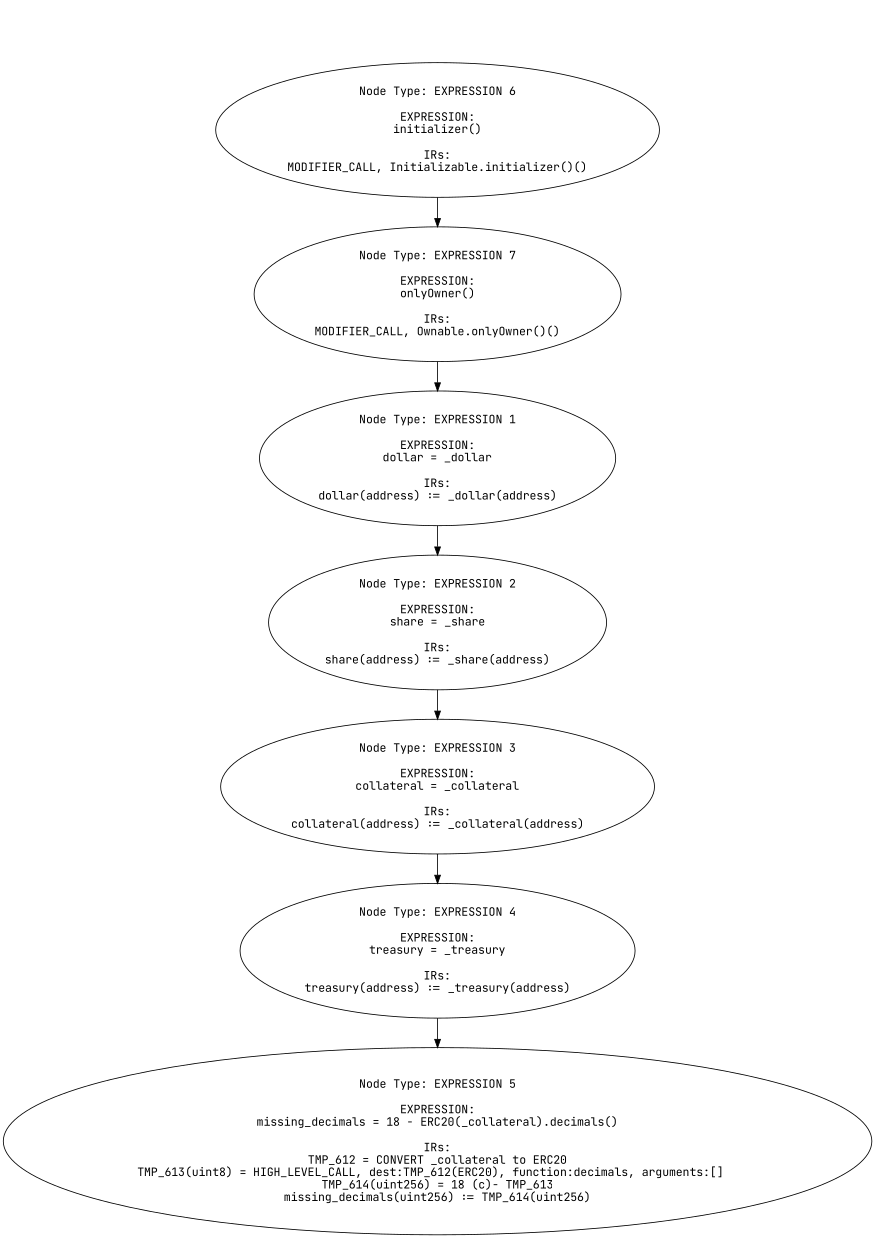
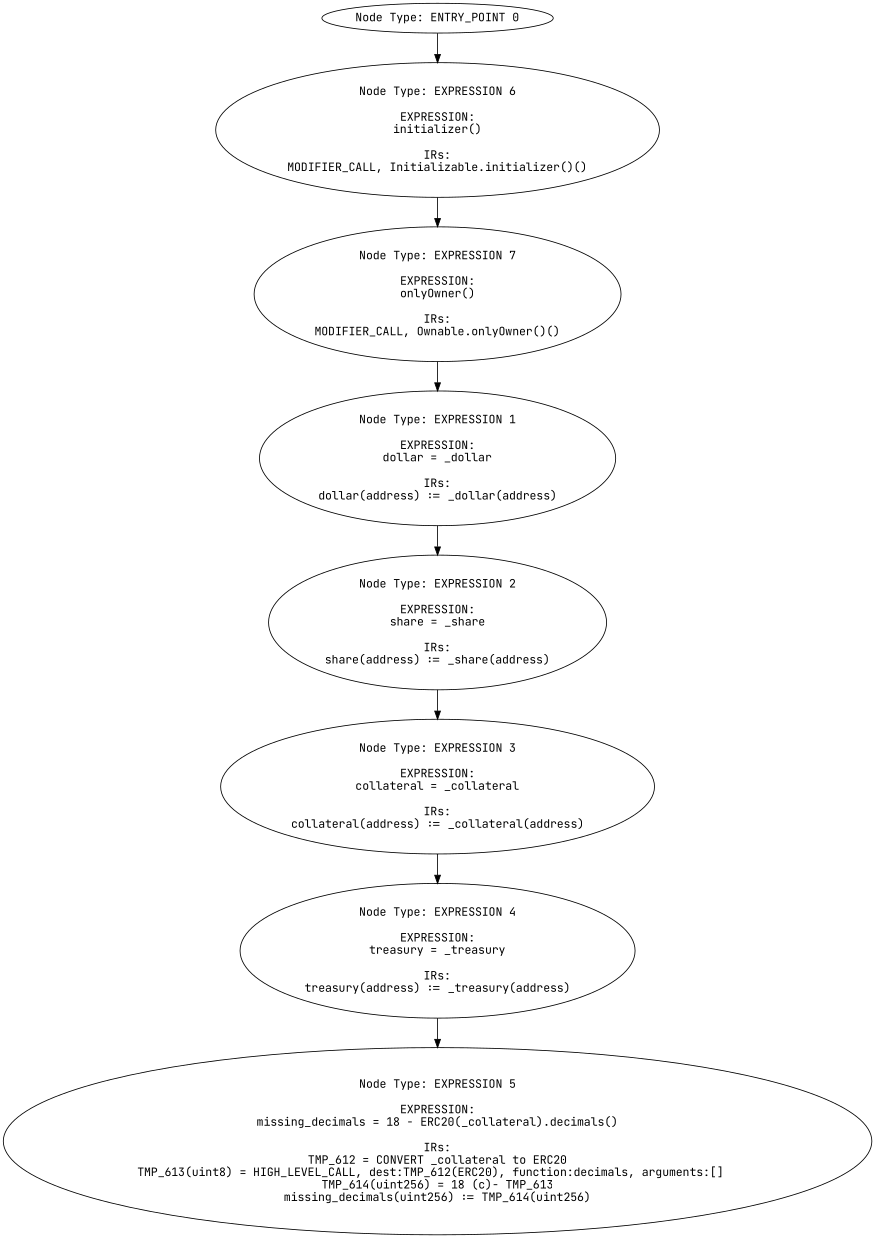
none -> (438, 18)
